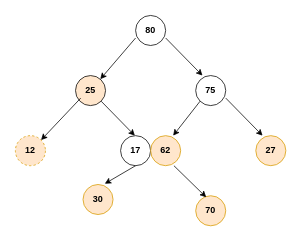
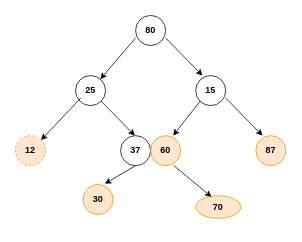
(90, 90) -> (90, 90)
(210, 90) -> (210, 90)
(135, 150) -> (135, 150)
(165, 150) -> (165, 150)
(270, 150) -> (270, 150)
(210, 210) -> (218, 207)
